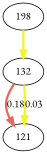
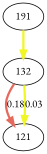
(23, 17) -> (23, 17)
